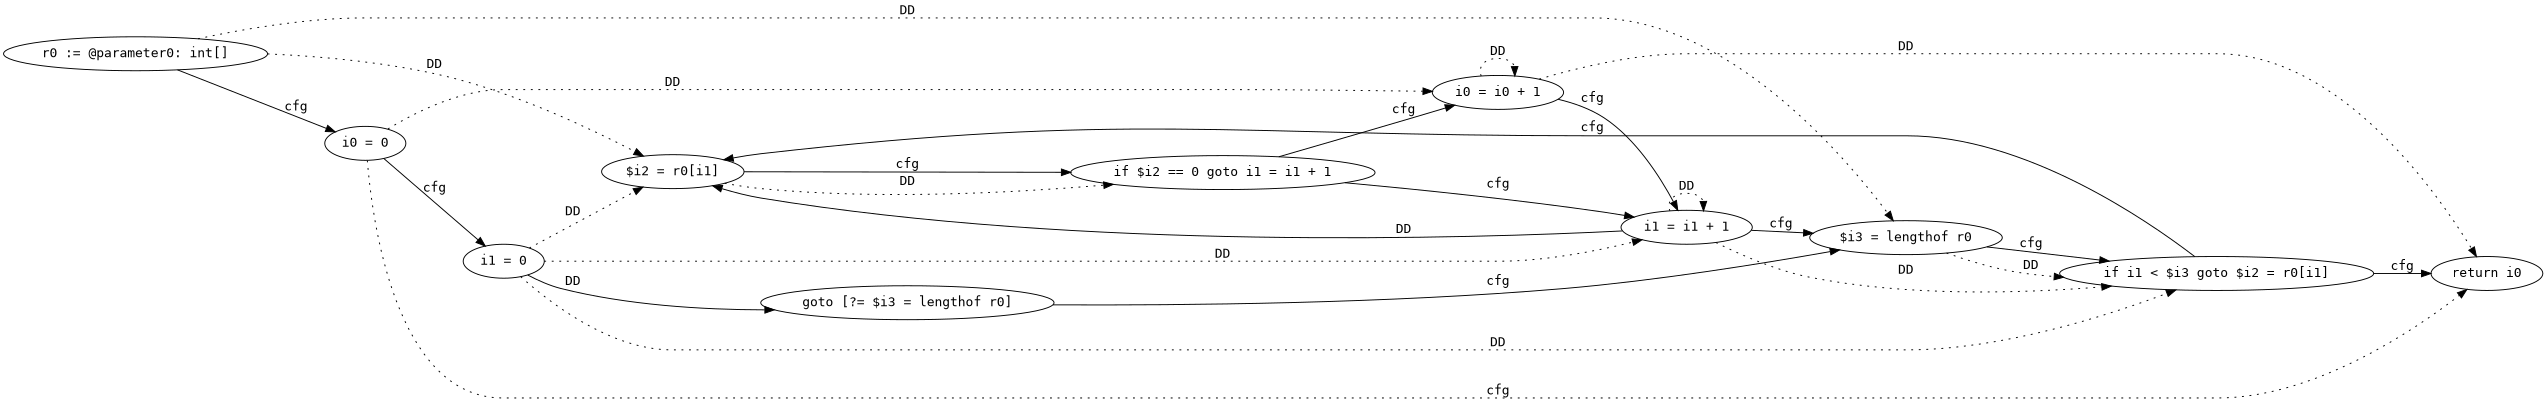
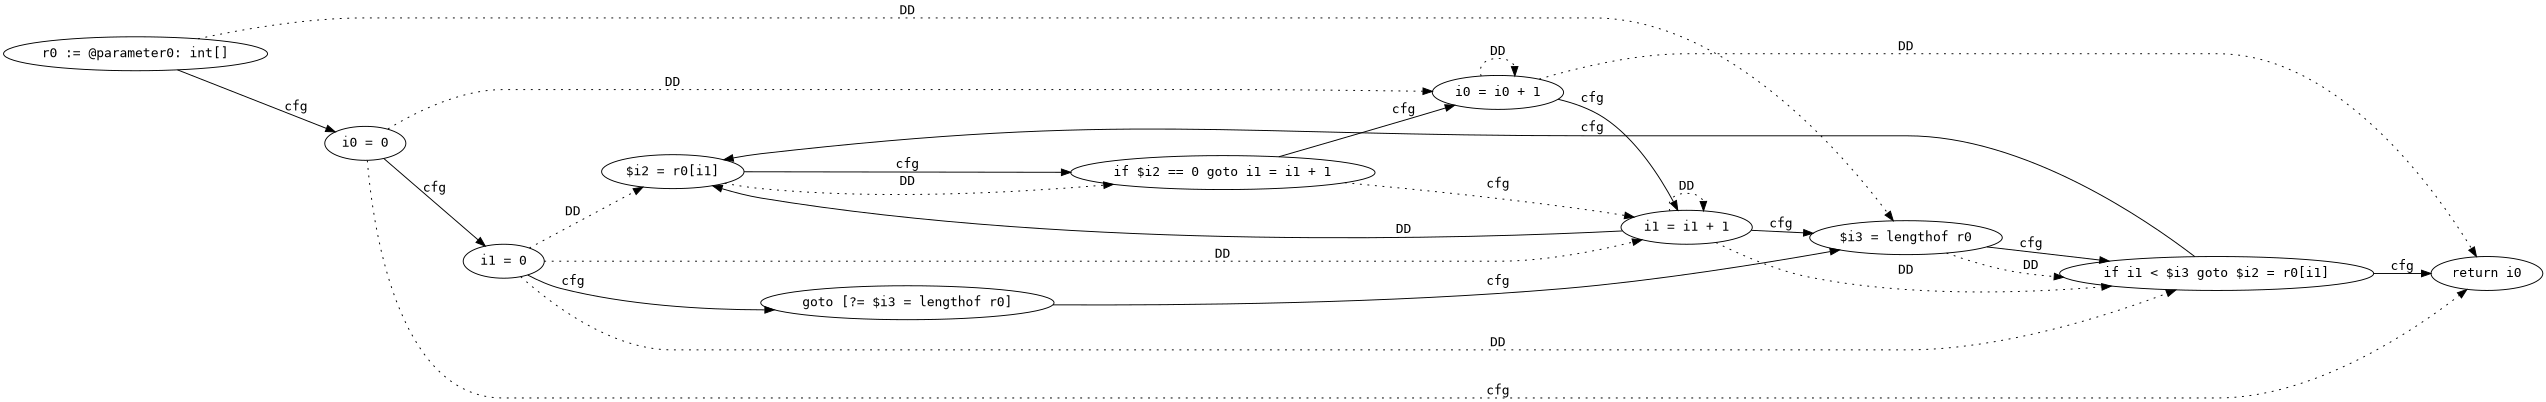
(457, 79) -> none
(1485, 197) -> (1485, 197)
(573, 282) -> (573, 282)
